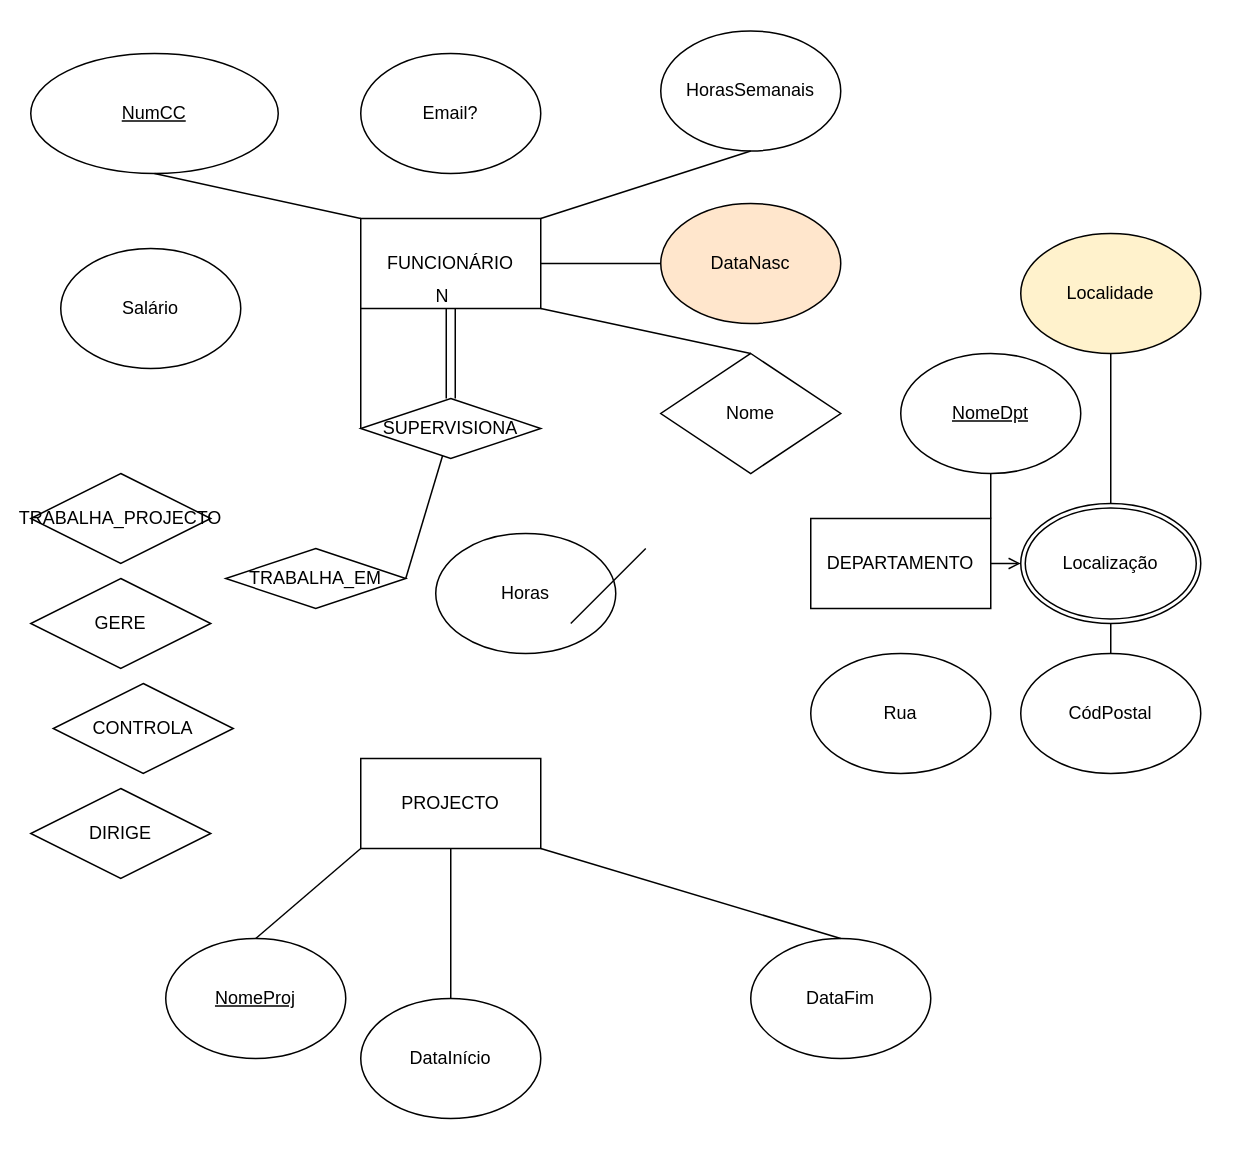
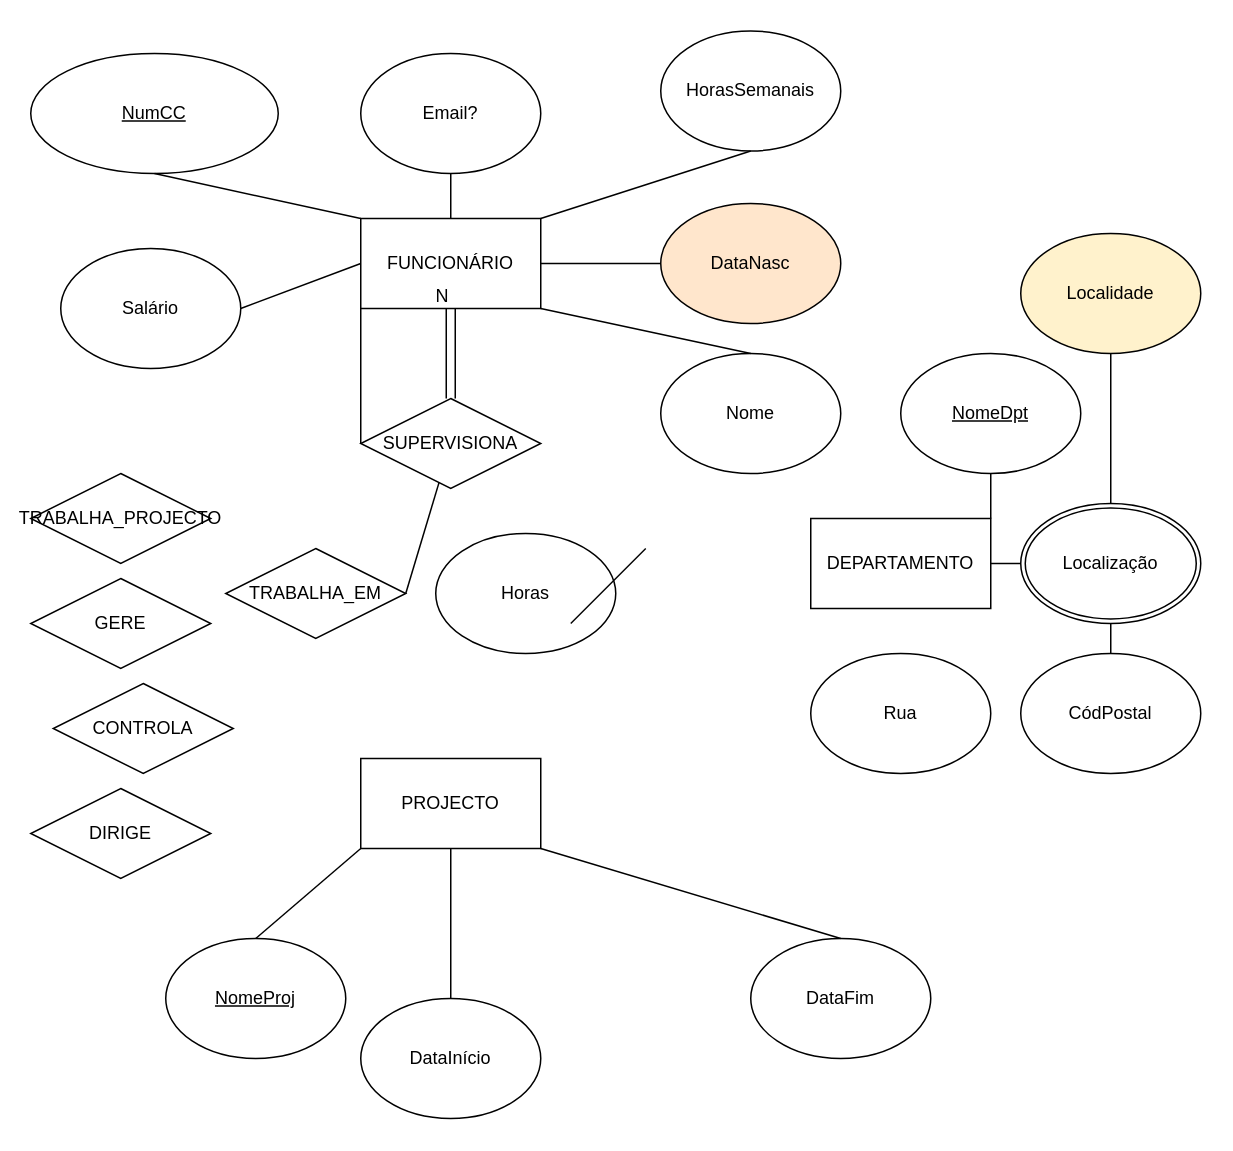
none -> (451, 196)
none -> (301, 286)
(751, 413) -> (751, 413)
(451, 428) -> (451, 443)
(1014, 563) -> (1015, 563)
(316, 578) -> (316, 593)
